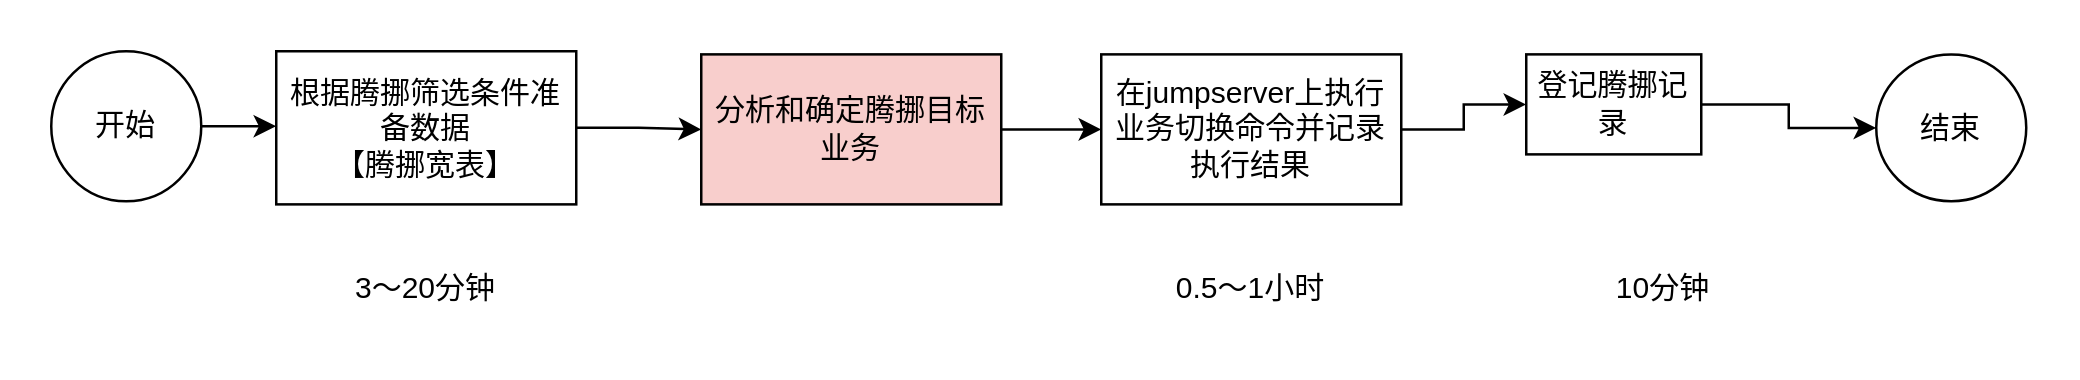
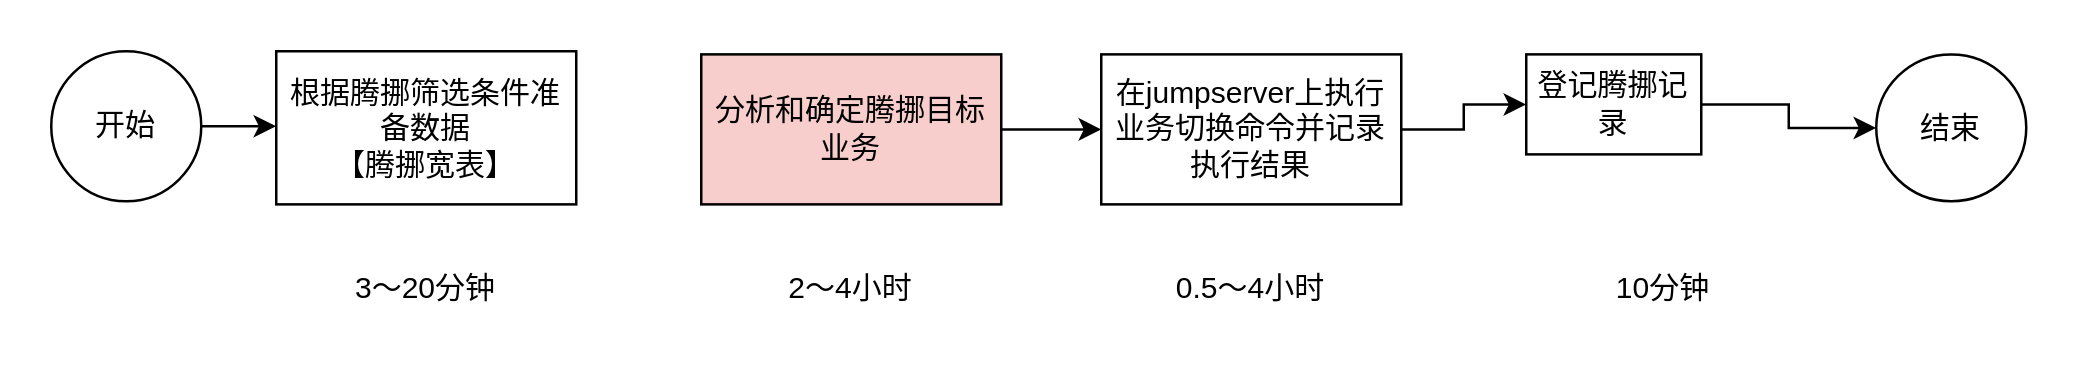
(631, 128) -> none
none -> (851, 289)
(1251, 289) -> (1251, 289)
